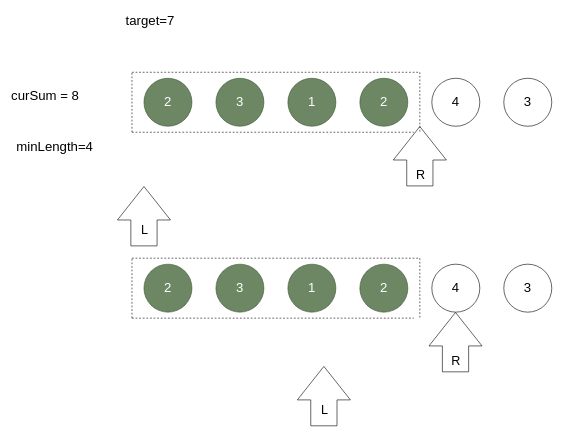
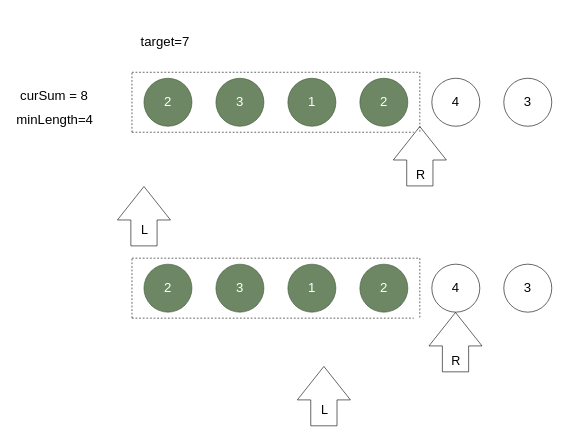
(150, 21) -> (165, 42)
(45, 96) -> (54, 96)
(54, 147) -> (54, 120)
